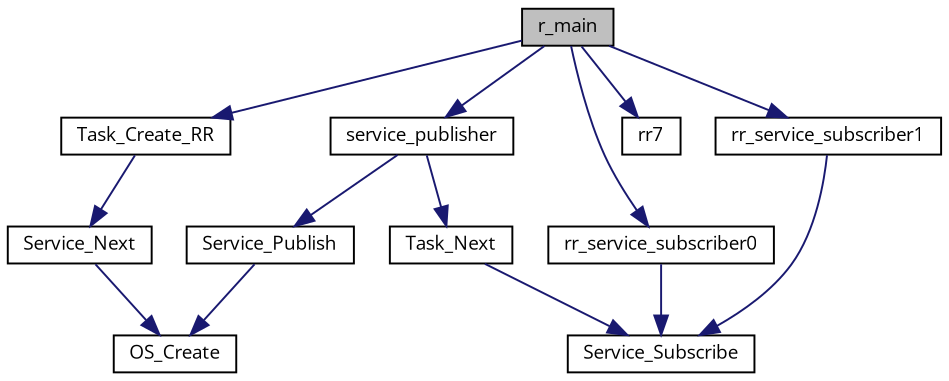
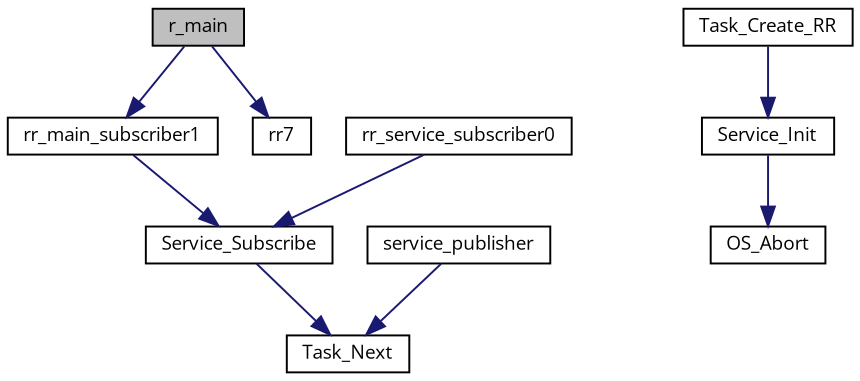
(503, 76) -> none
(377, 77) -> none
(595, 132) -> none
(828, 136) -> (113, 136)
(80, 245) -> (768, 136)
(270, 245) -> none
(547, 295) -> (286, 292)
(175, 354) -> (768, 245)
